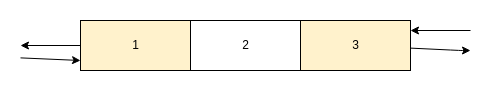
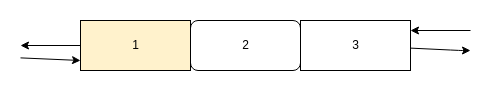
(246, 46) -> (246, 46)
(356, 46) -> (356, 46)
